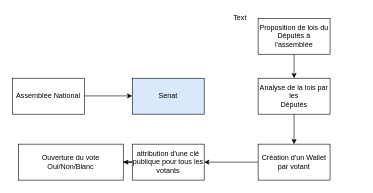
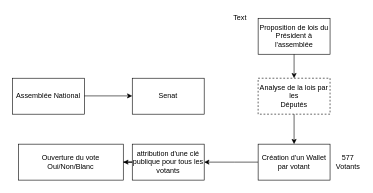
(294, 36) -> (294, 36)
(168, 96) -> (168, 96)
(294, 96) -> (294, 96)
none -> (348, 162)
